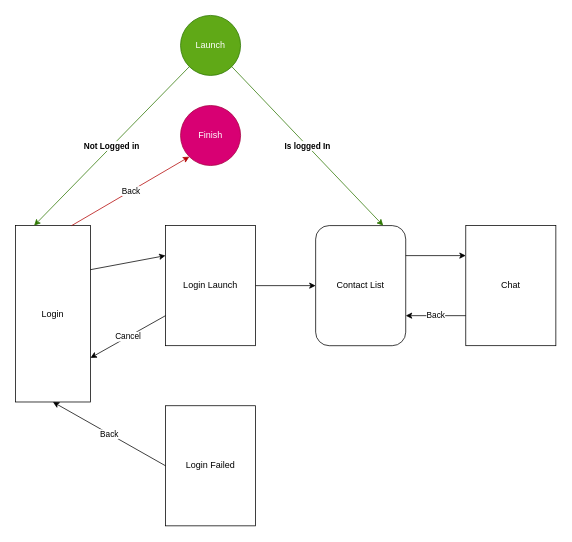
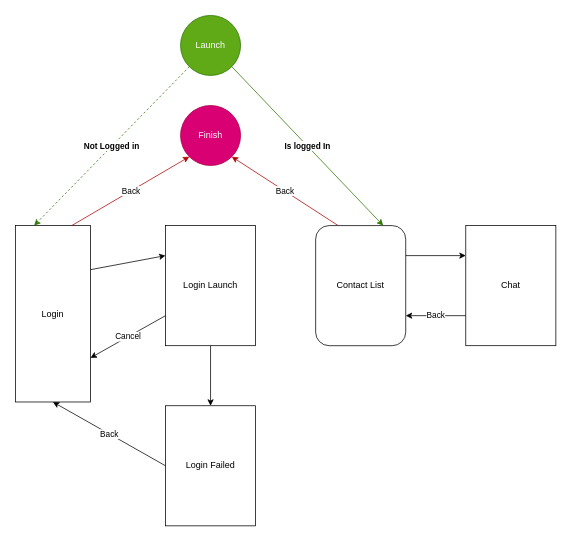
(152, 105) -> (152, 105)
none -> (287, 193)
(282, 285) -> none
none -> (210, 372)
